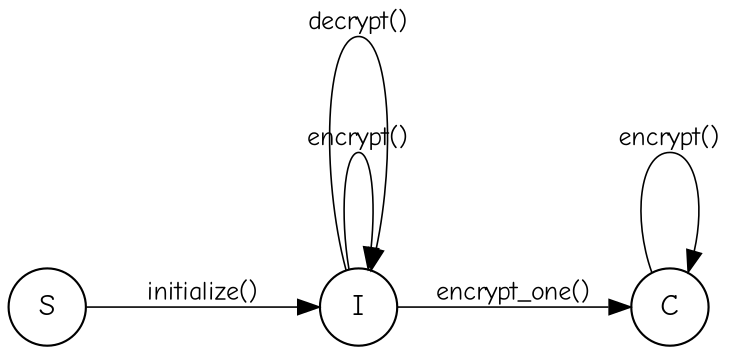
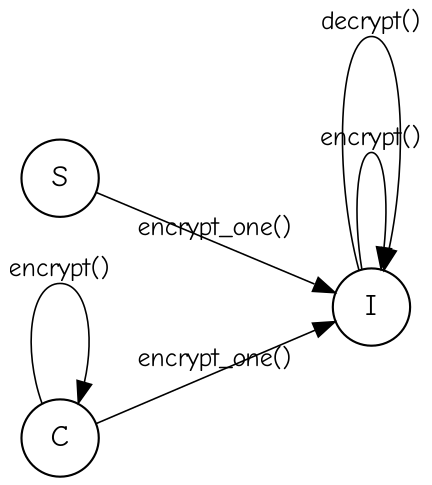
(203, 293) -> (216, 229)
(503, 307) -> (206, 377)
